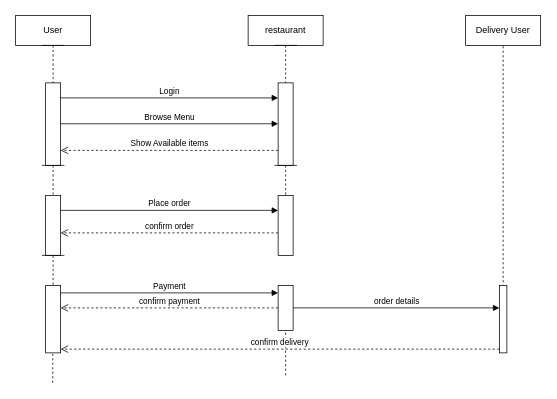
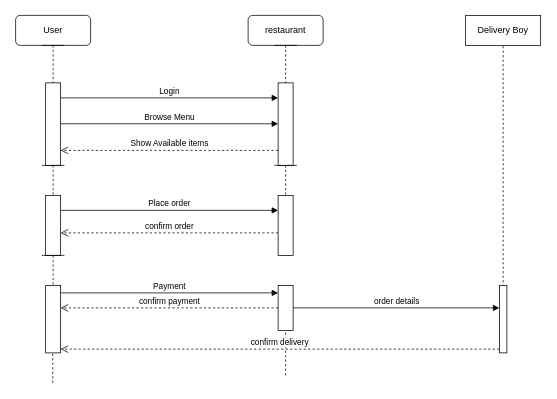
(53, 30) -> (53, 30)
(285, 30) -> (285, 30)
(503, 30) -> (503, 30)
